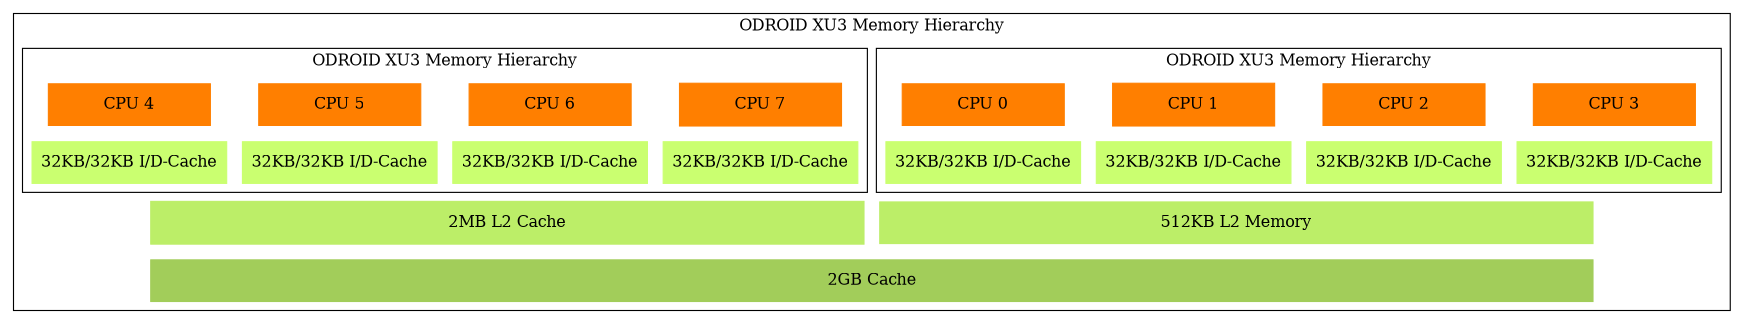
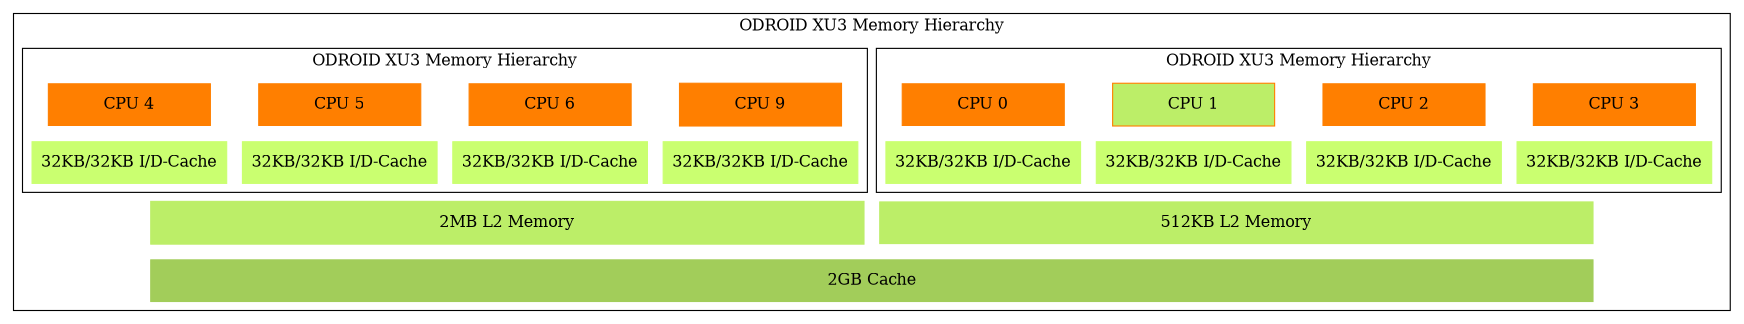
(760, 105) -> (760, 105)
(1194, 105) -> (1194, 105)
(507, 223) -> (507, 223)
